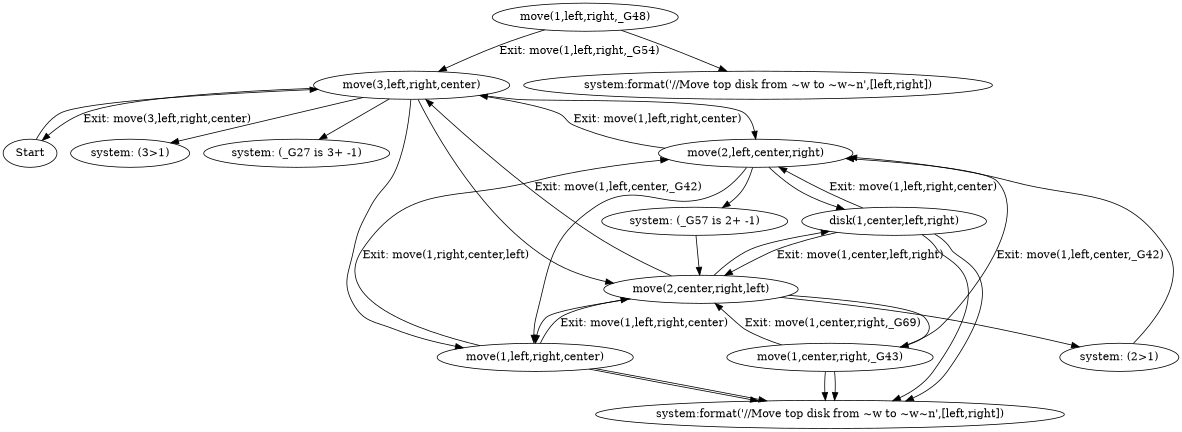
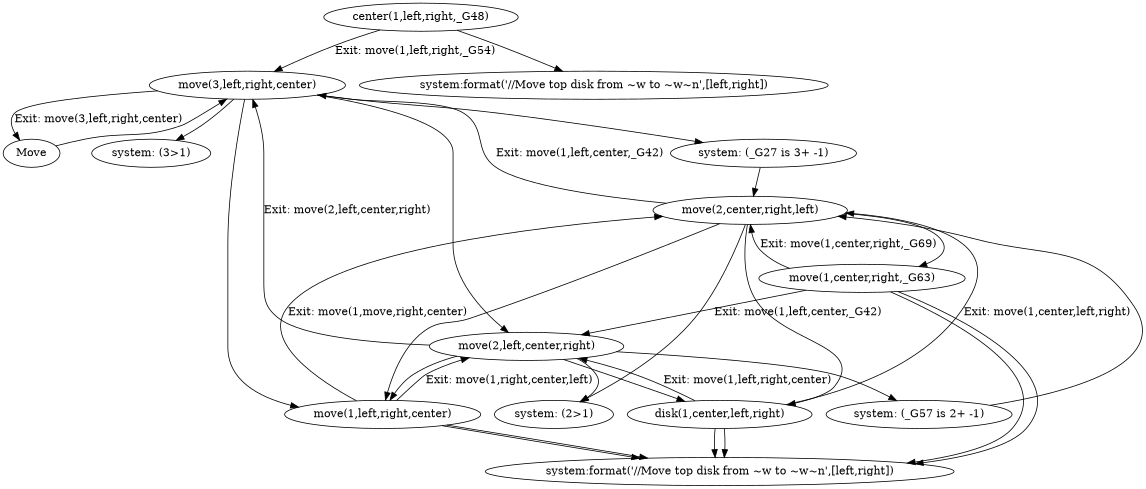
(585, 17) -> (421, 17)
(658, 119) -> (347, 210)
(30, 153) -> (32, 153)
(1074, 193) -> (597, 377)
(493, 211) -> (758, 178)
(644, 323) -> (378, 312)
(830, 357) -> (862, 278)
